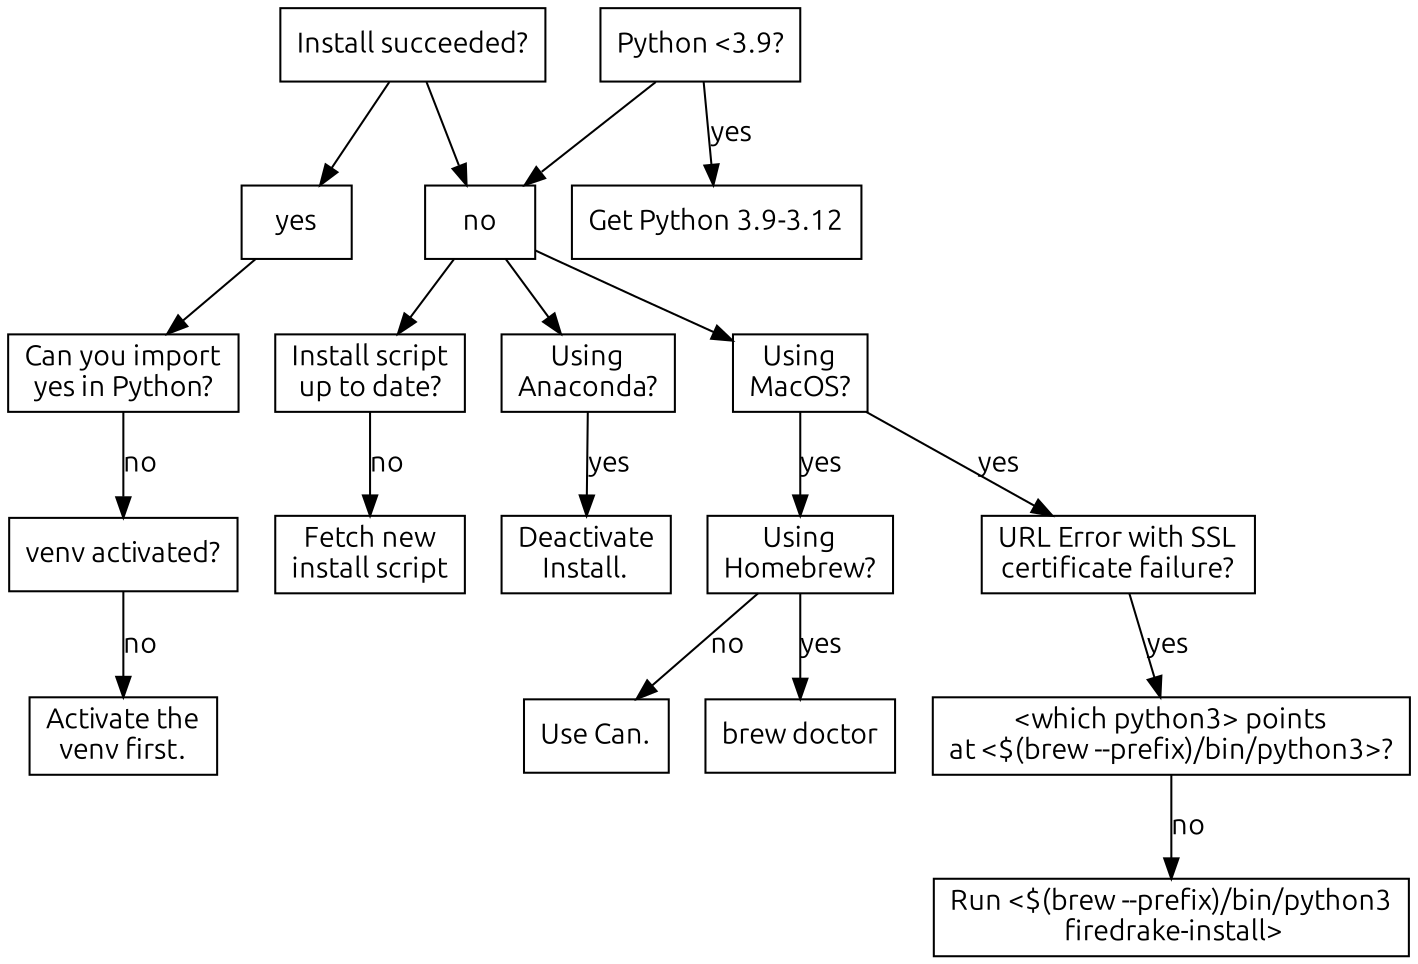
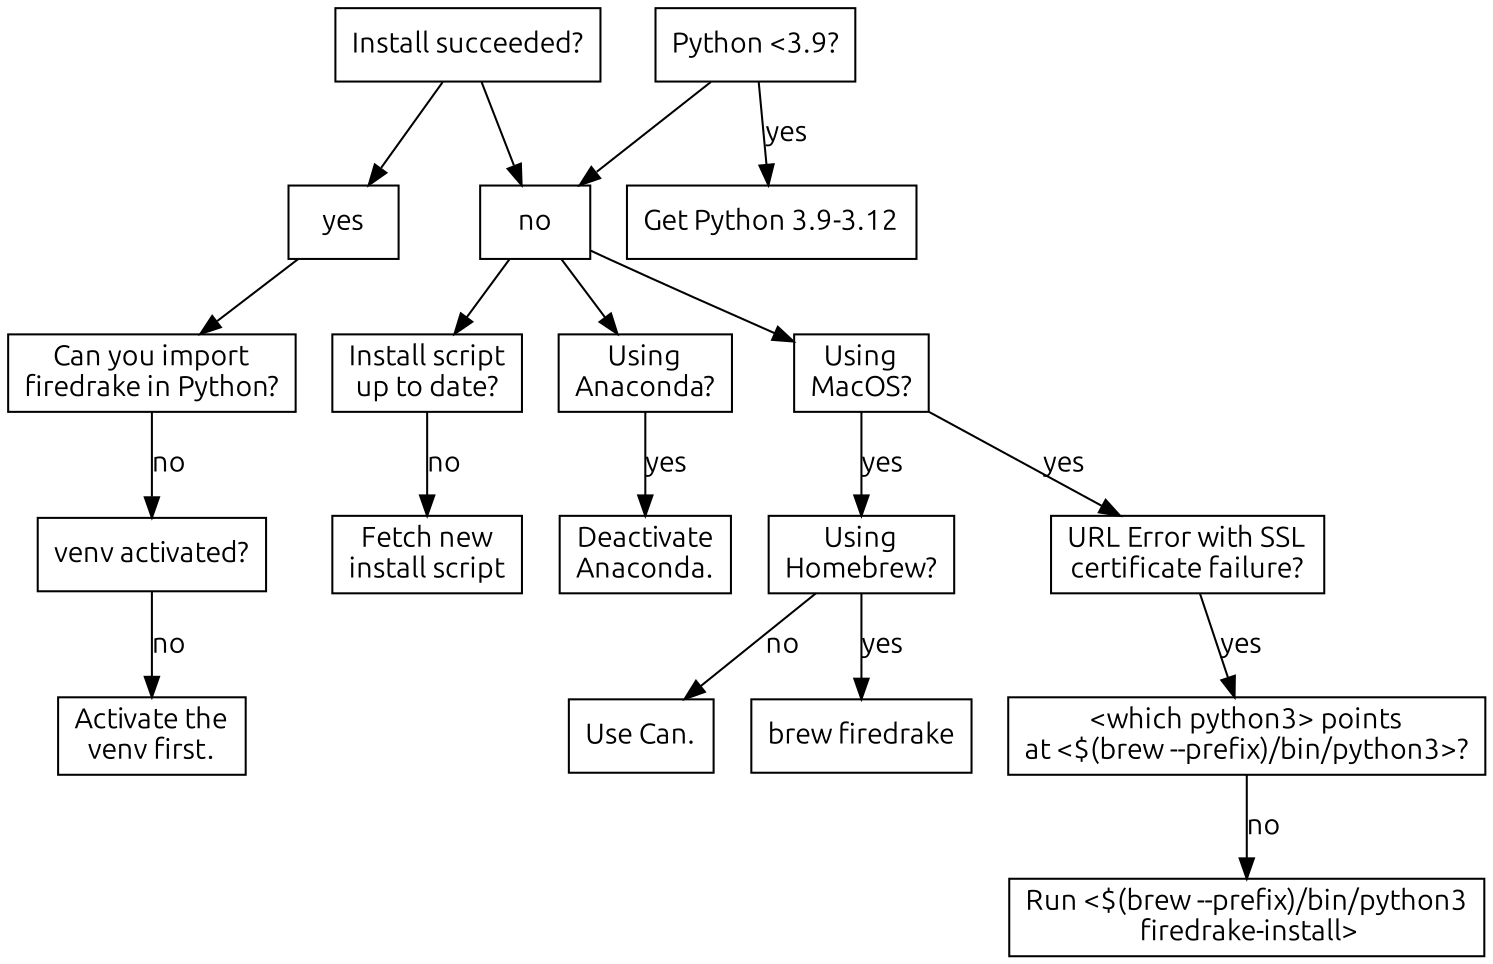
(123, 373) -> (152, 373)
(586, 555) -> (645, 555)
(800, 736) -> (861, 736)
